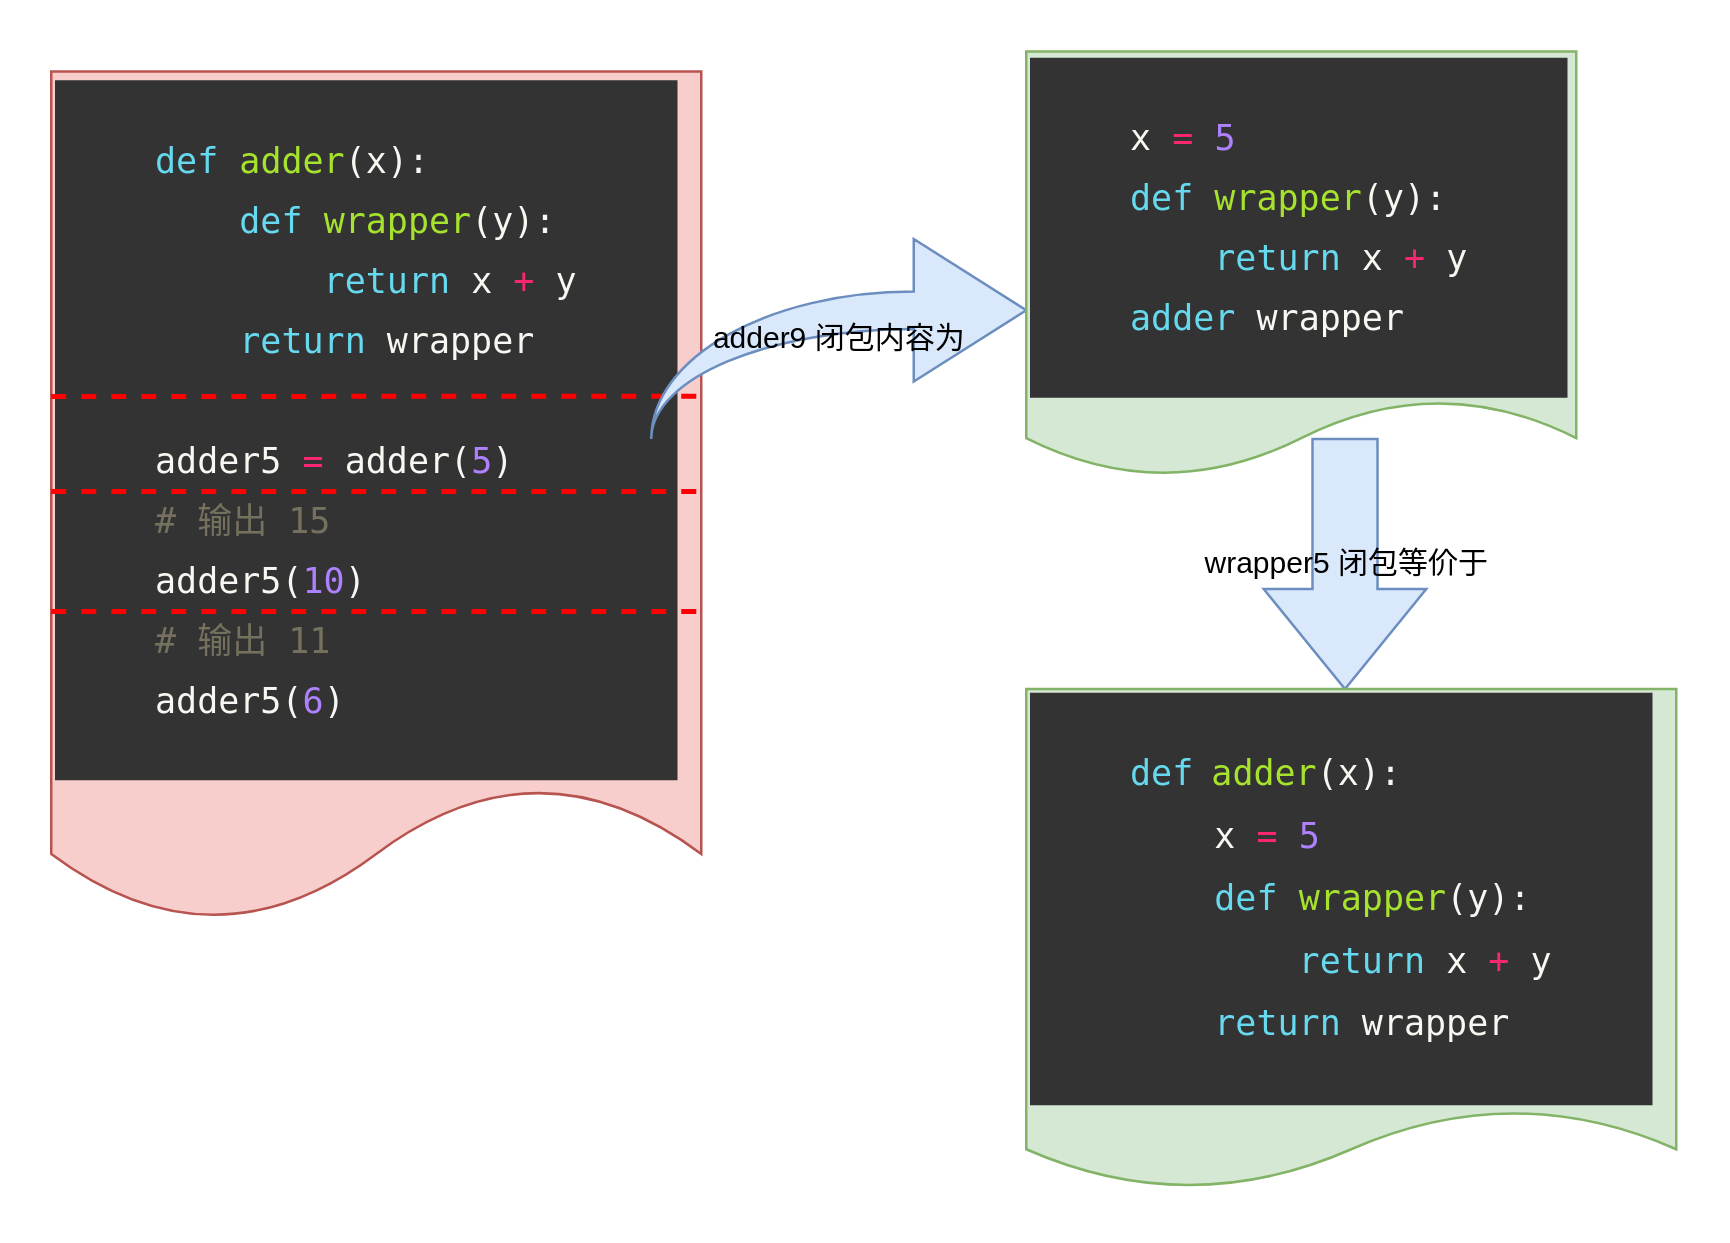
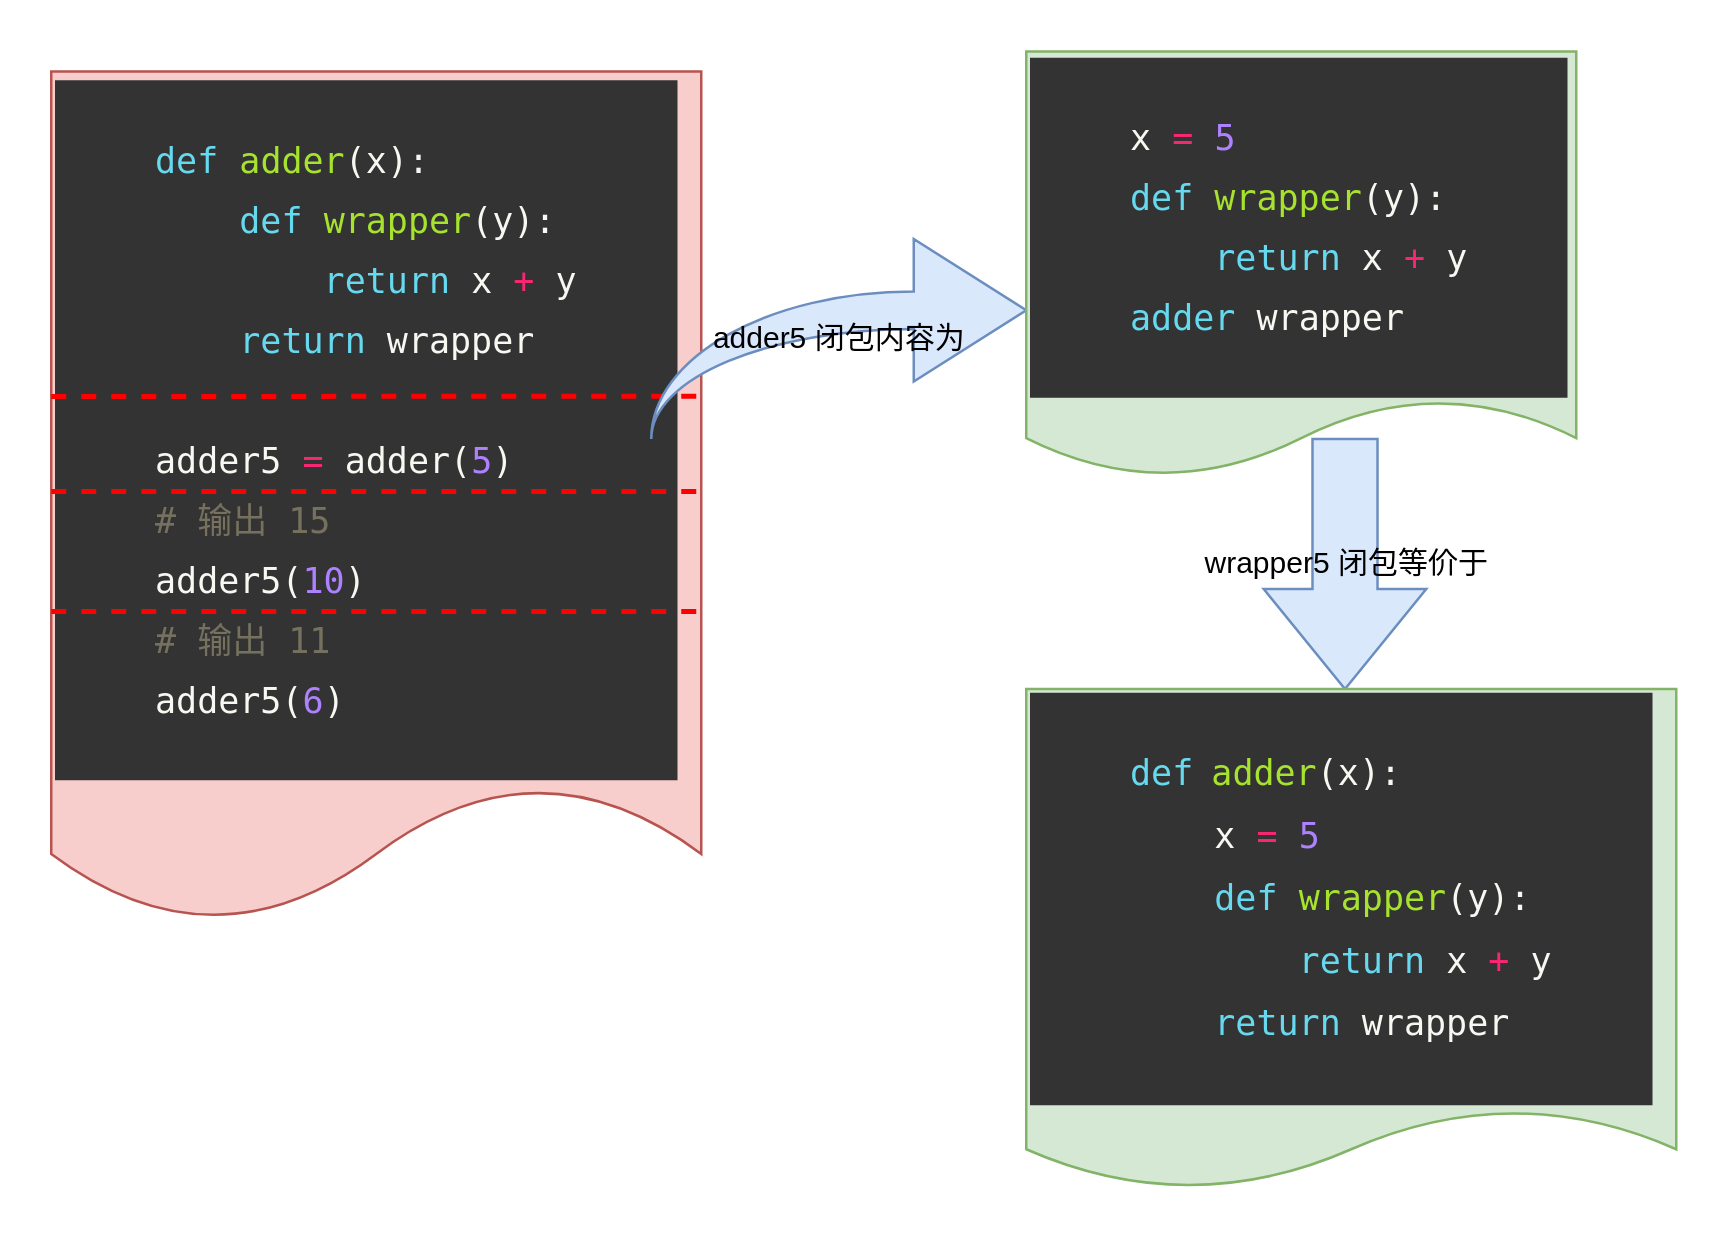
(840, 339) -> (840, 339)
